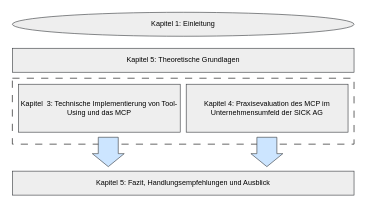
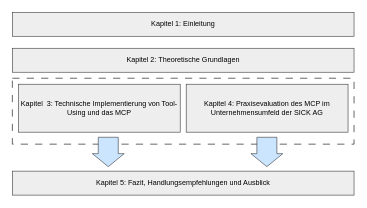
(183, 24) -> (183, 24)
(183, 60) -> (183, 60)
